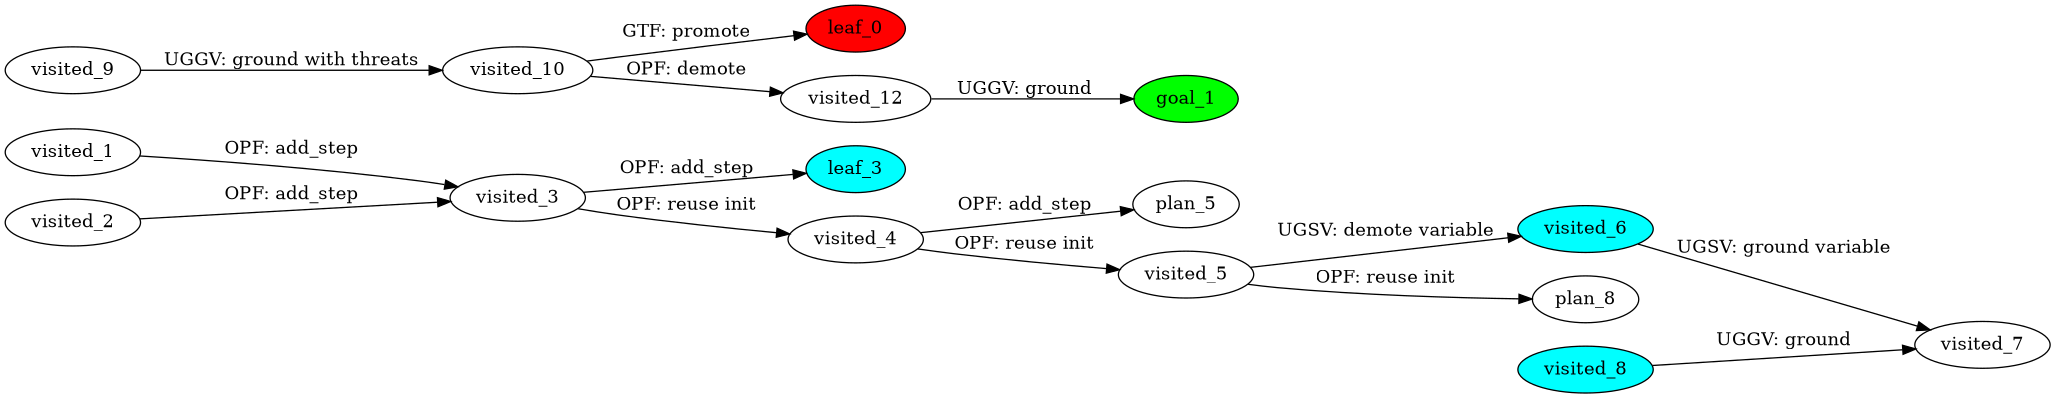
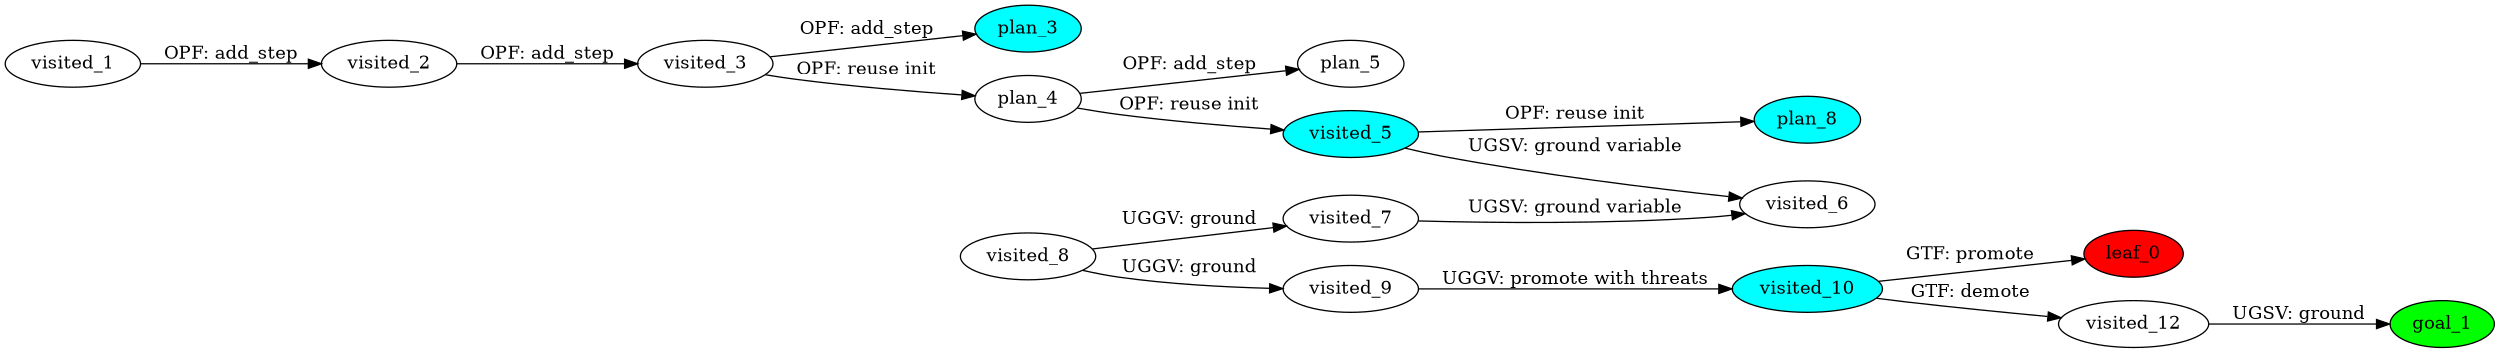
(291, 61) -> (1575, 279)
(518, 70) -> (1807, 289)
(687, 70) -> (1970, 292)
(1025, 89) -> (2299, 314)
(292, 167) -> (224, 64)
(856, 169) -> (1028, 29)
(1586, 229) -> (1807, 204)
(1386, 231) -> (1575, 146)
(856, 239) -> (1028, 99)
(1186, 275) -> (1351, 134)
none -> (1176, 283)
(1778, 285) -> (1575, 222)
(1586, 299) -> (1807, 120)
(1586, 370) -> (1028, 256)
